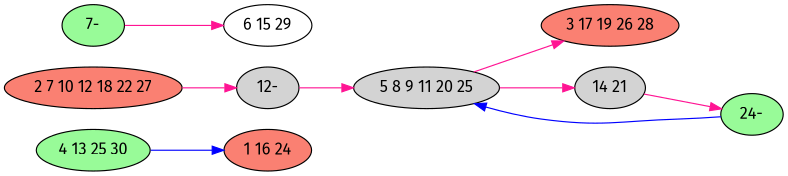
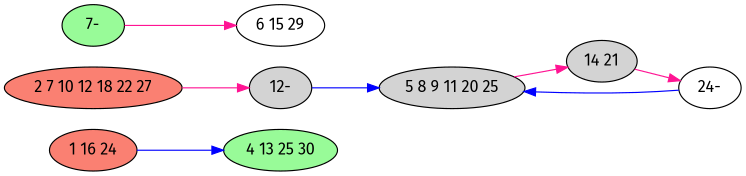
(610, 25) -> none
(320, 88) -> (340, 88)
(752, 114) -> (710, 88)
(181, 150) -> (174, 150)
